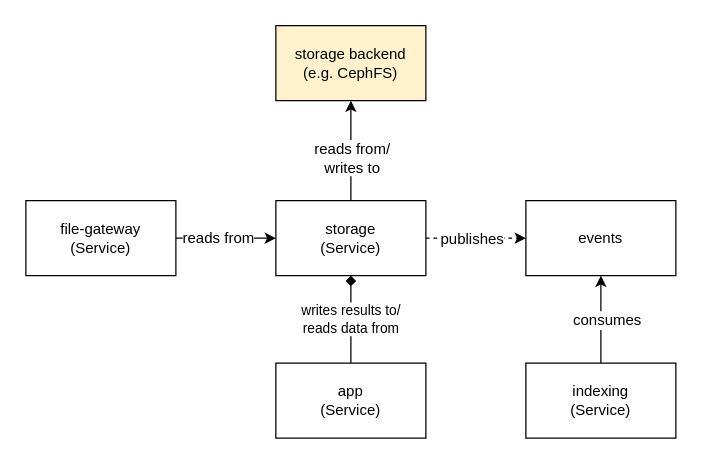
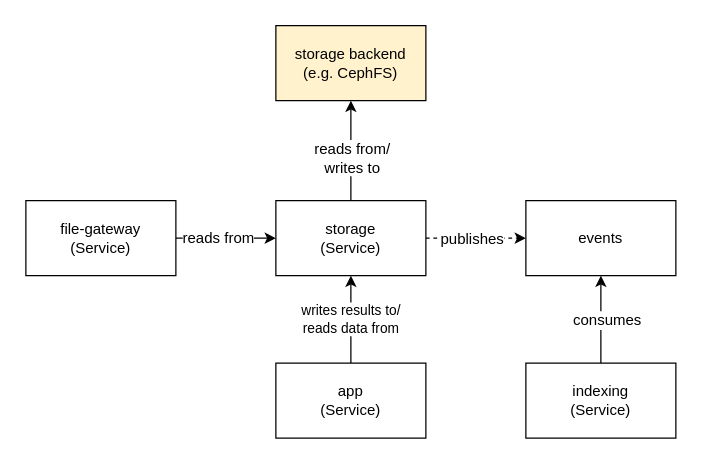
(351, 286) -> (351, 286)
